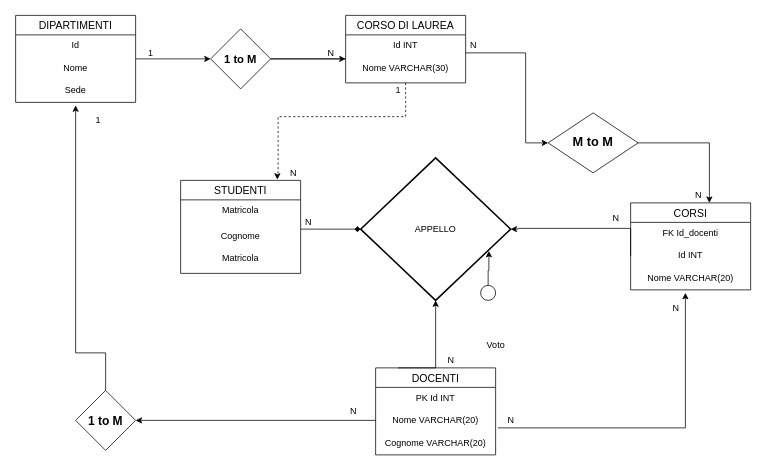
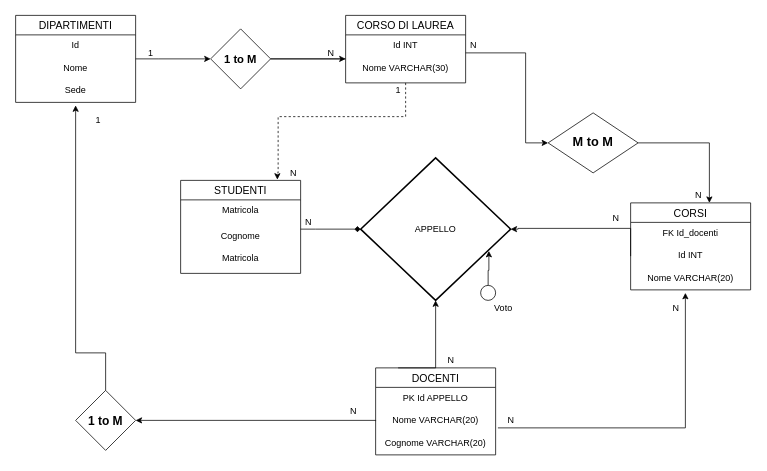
(495, 345) -> (503, 308)
(435, 398) -> (435, 398)
